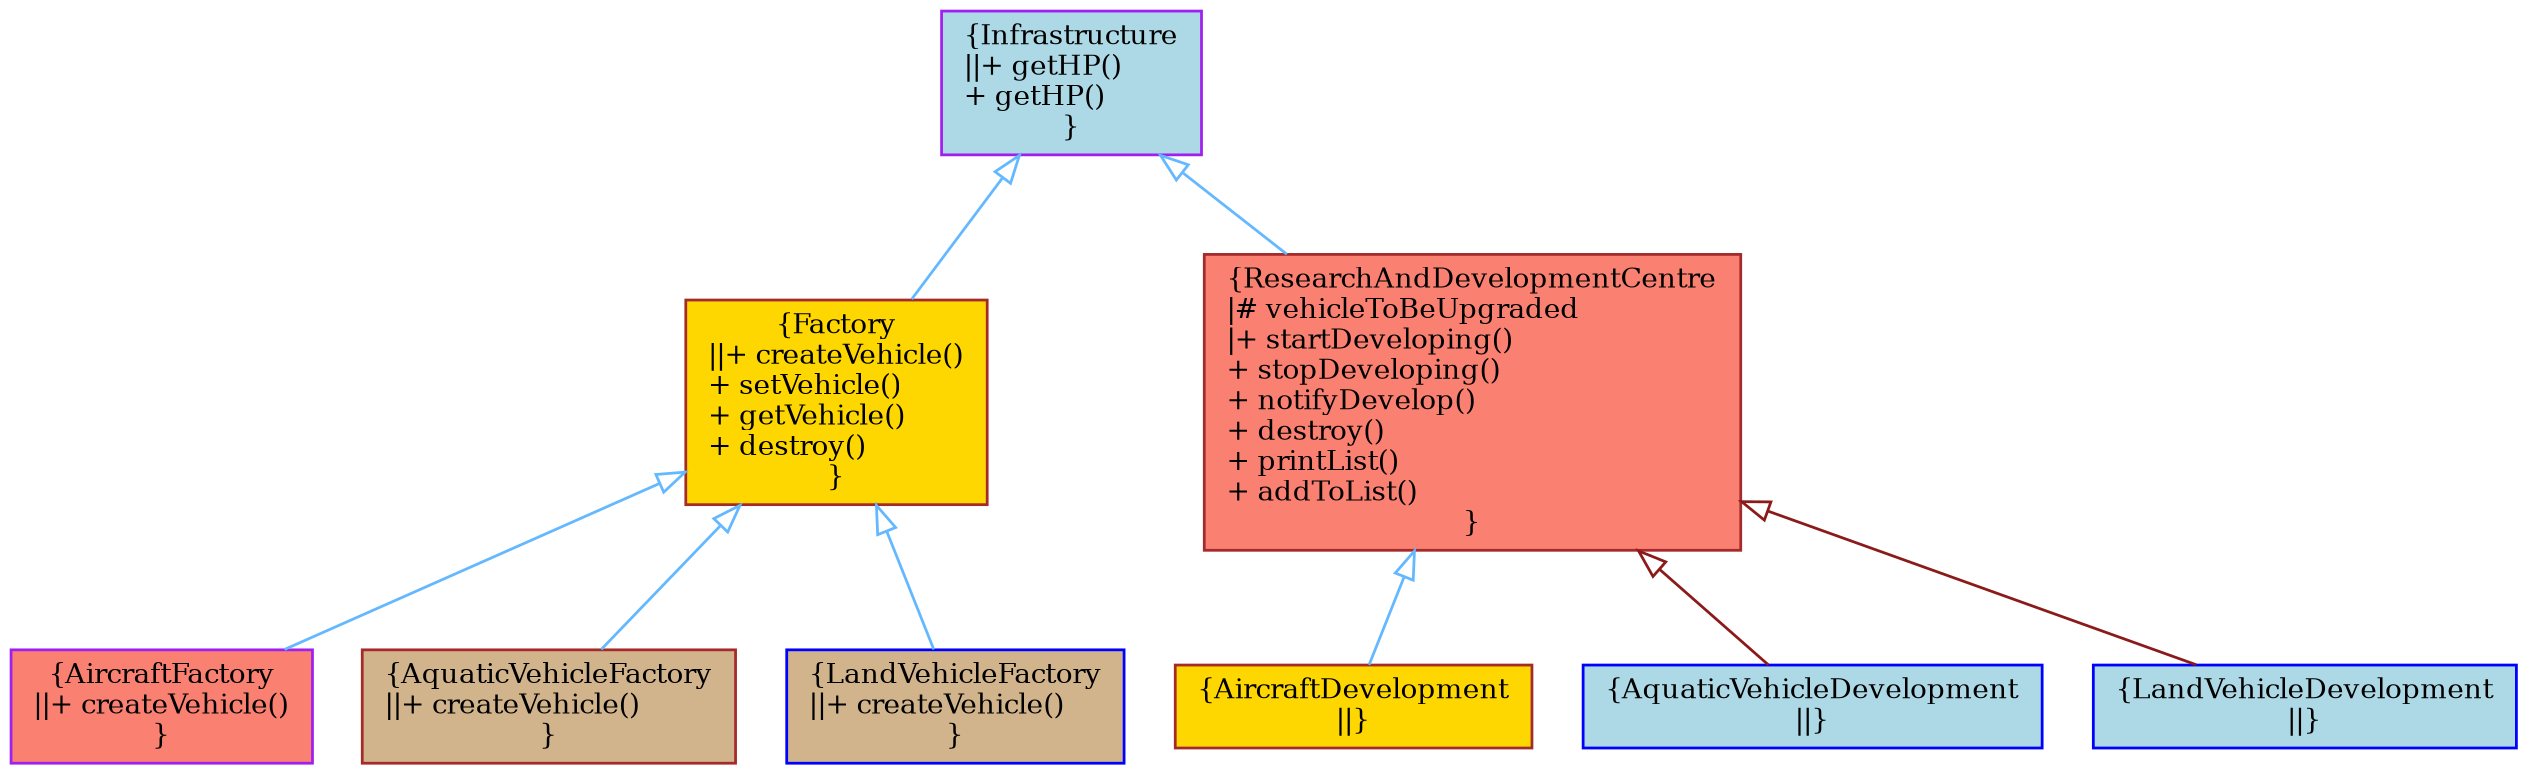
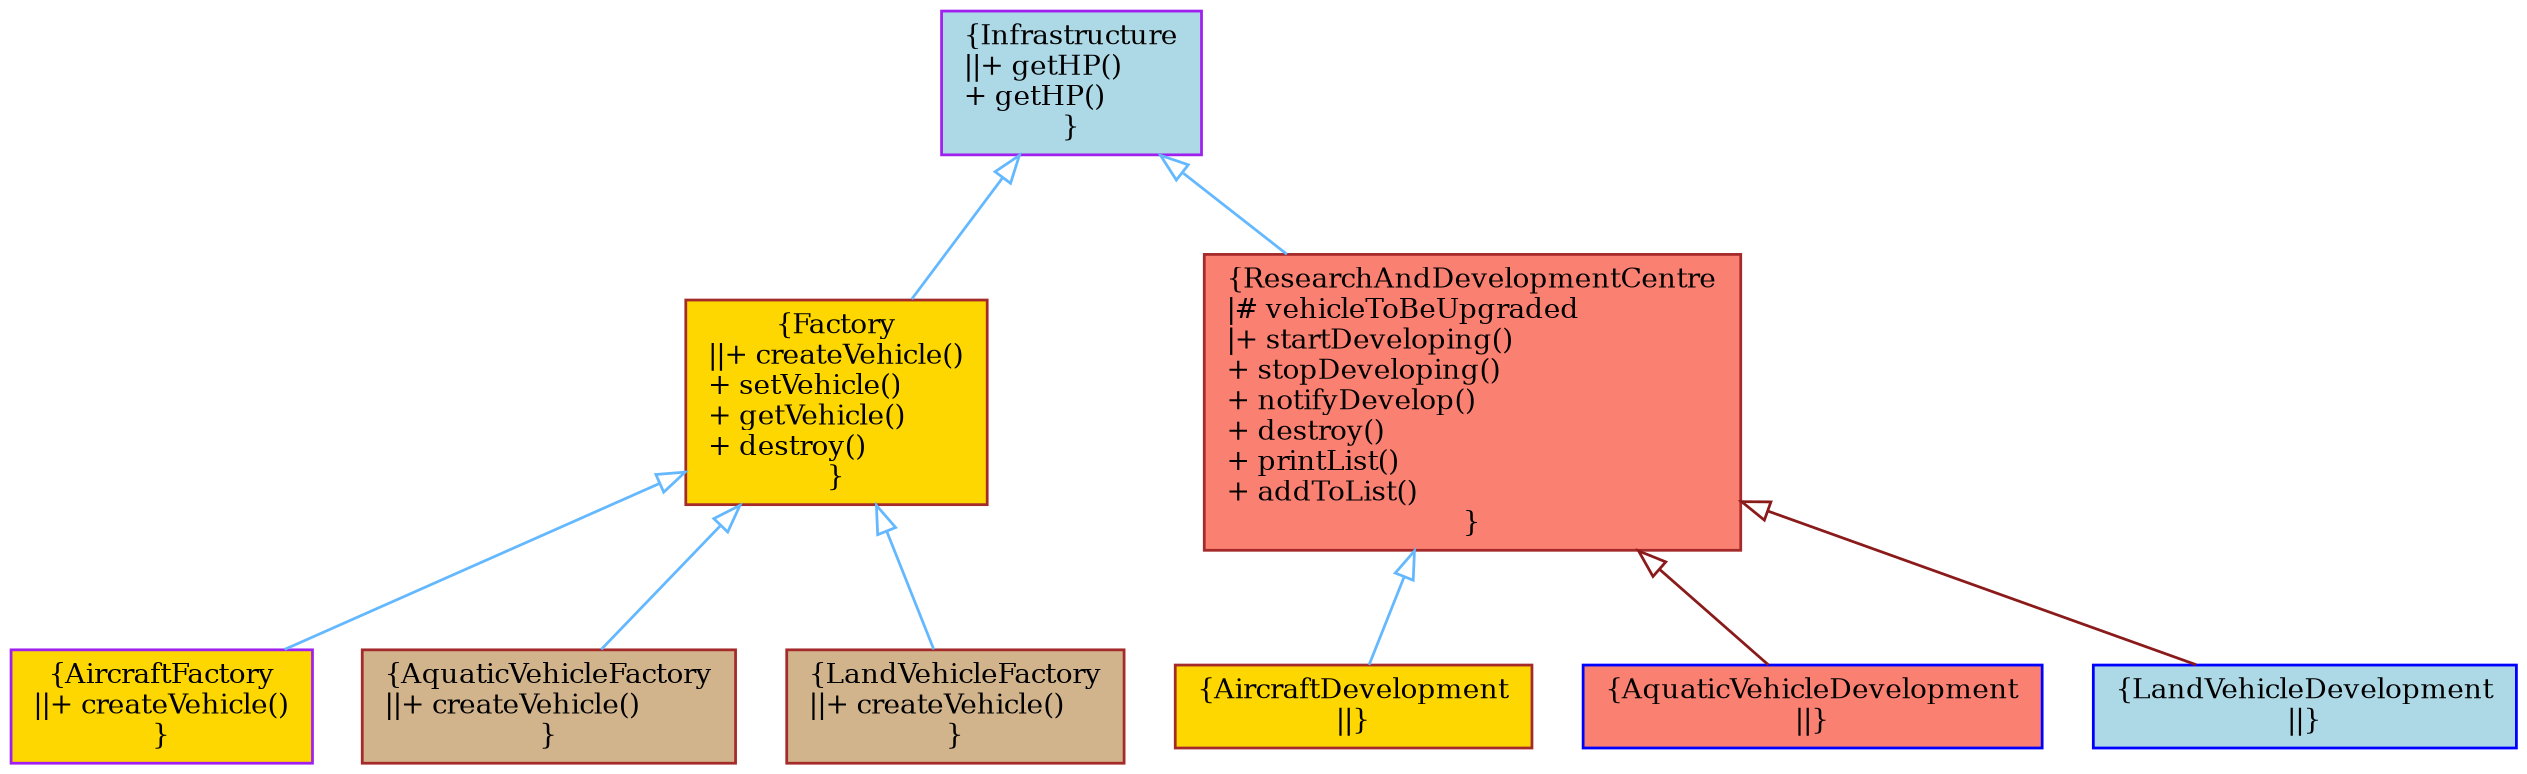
(162, 707) -> (162, 707)
(955, 707) -> (955, 707)
(1813, 707) -> (1813, 707)
